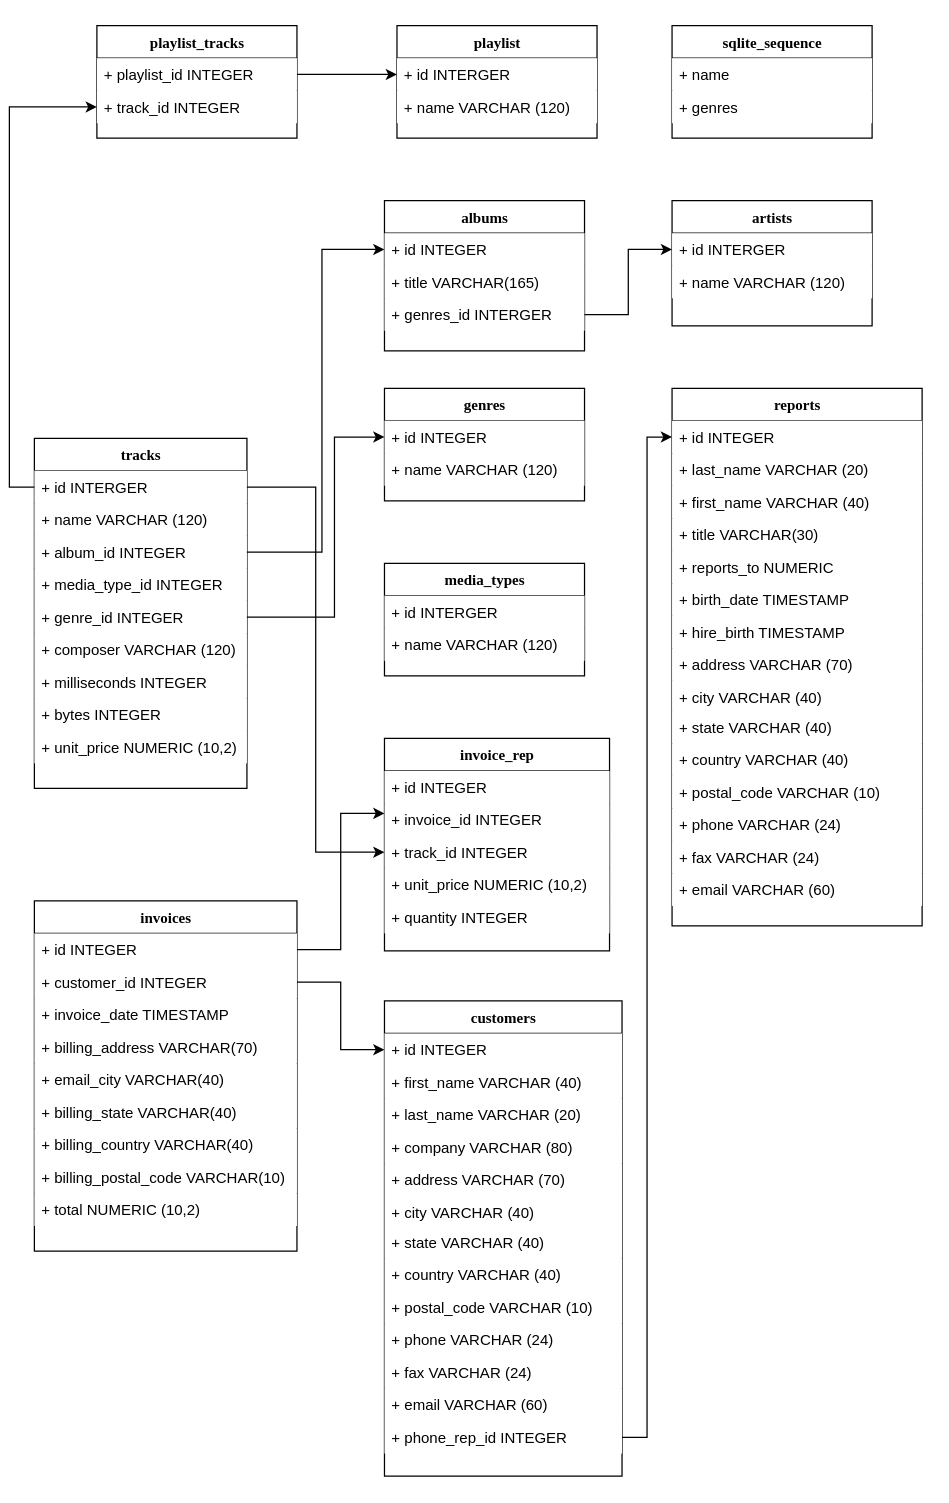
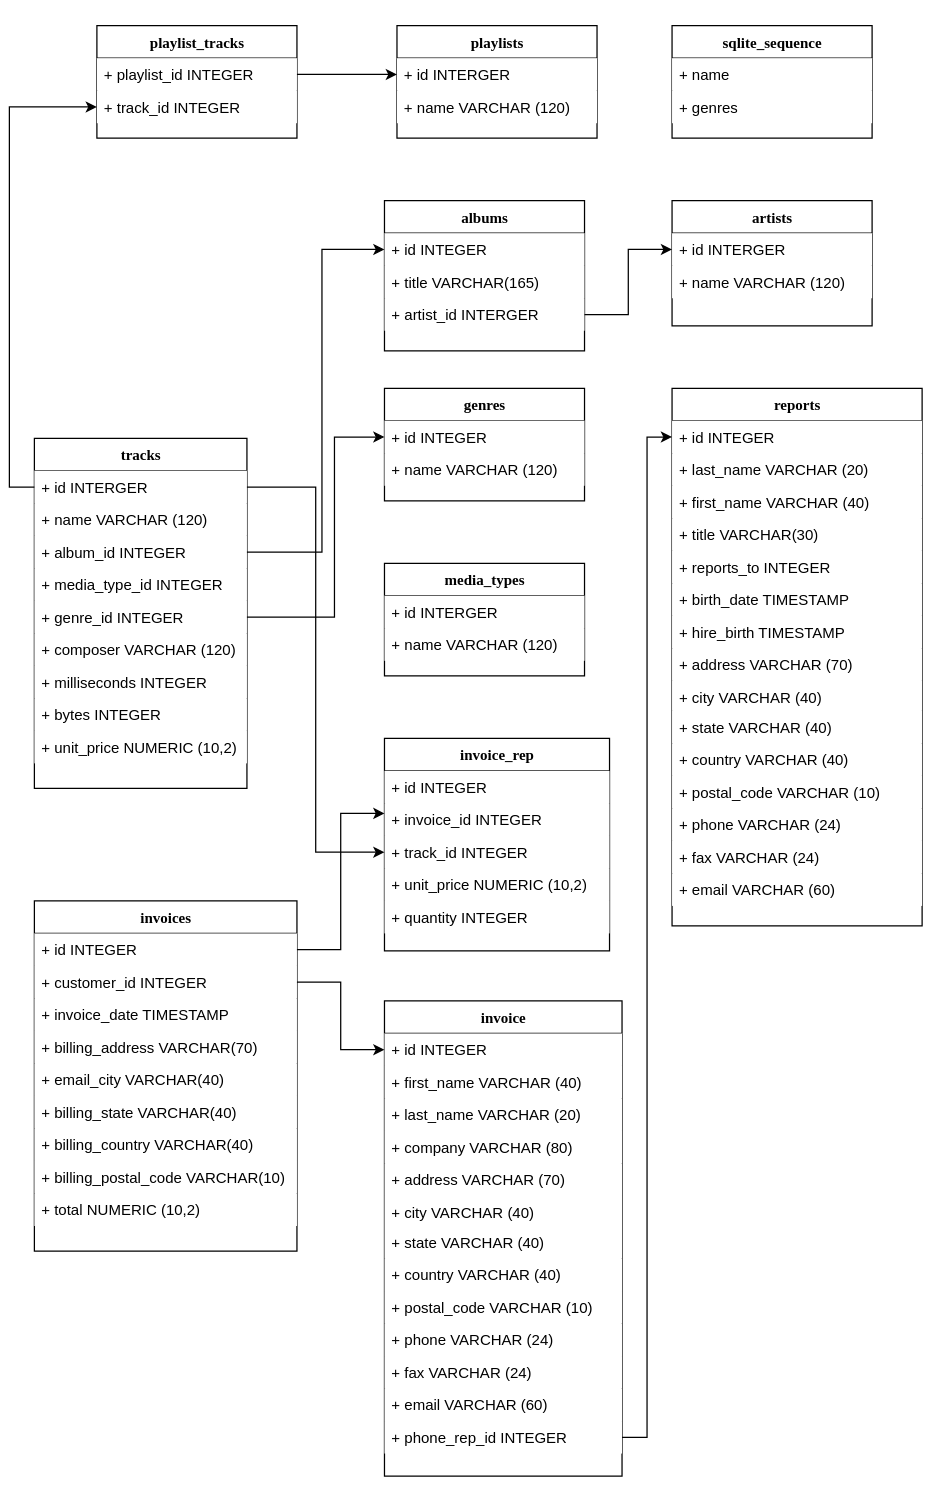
(498, 43) -> (498, 43)
(470, 316) -> (468, 316)
(759, 568) -> (759, 568)
(504, 1018) -> (504, 1018)
